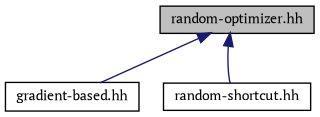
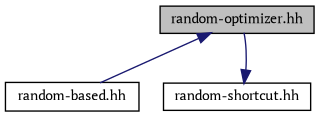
(228, 65) -> (246, 51)
(72, 97) -> (72, 97)
